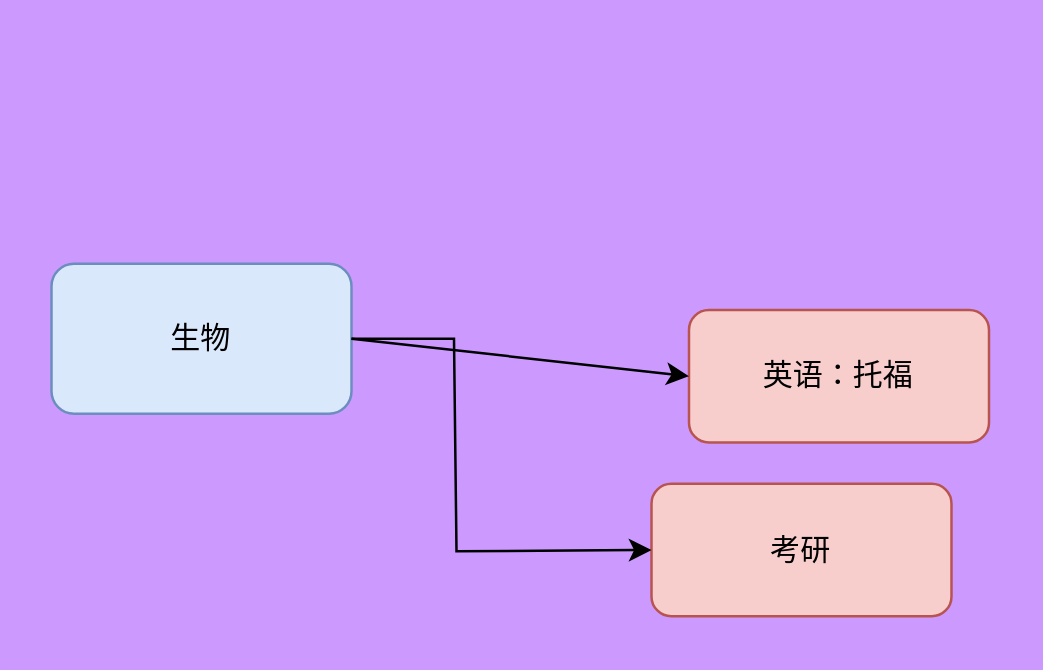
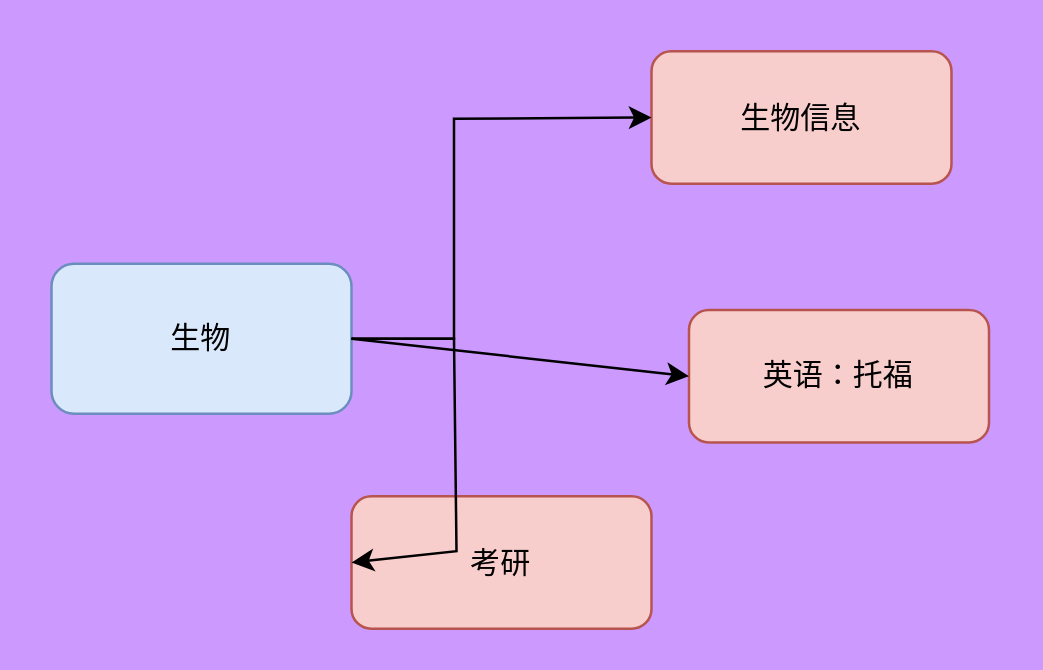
none -> (801, 118)
none -> (454, 138)
(801, 550) -> (501, 563)
